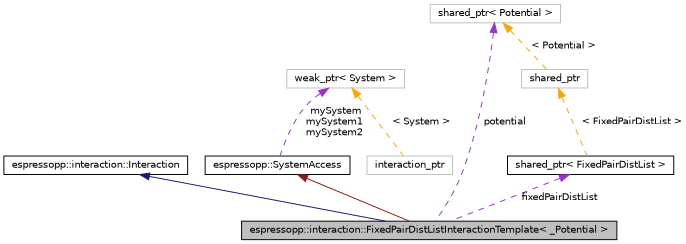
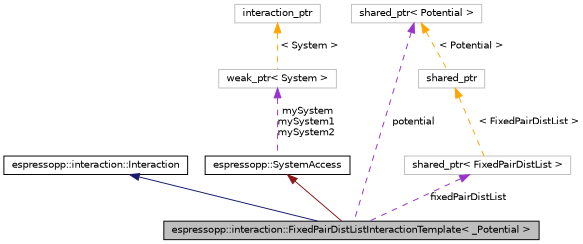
(381, 126) -> (278, 51)
(591, 165) -> (488, 165)
